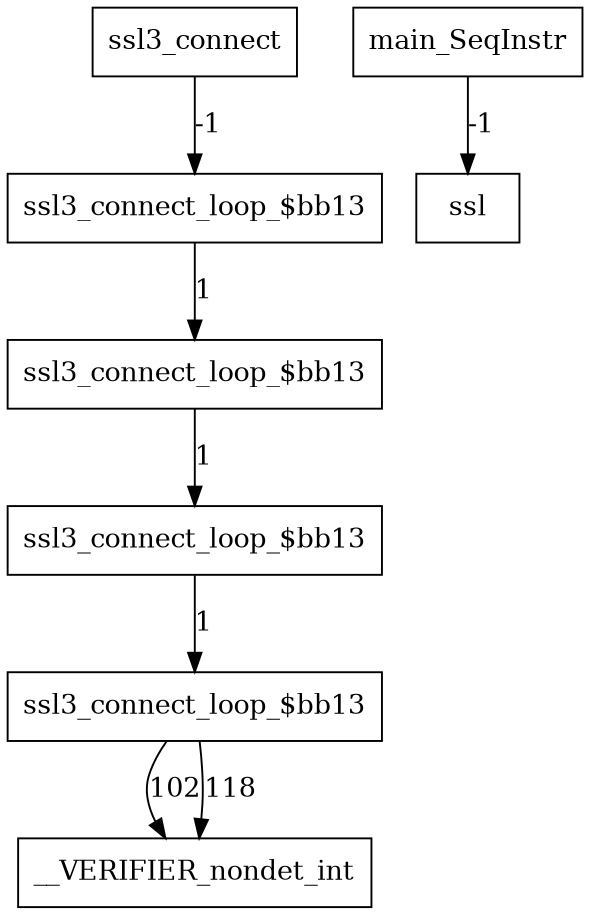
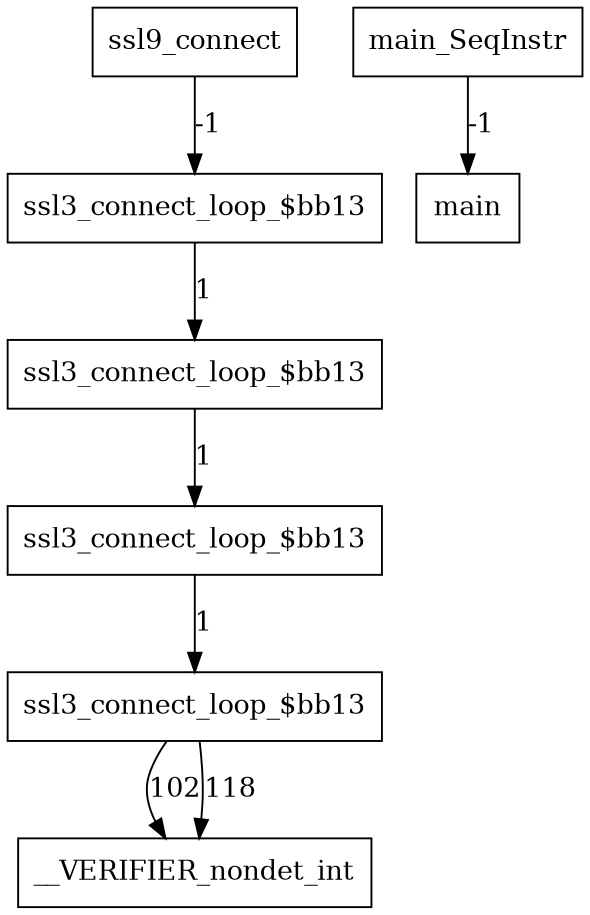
(195, 42) -> (195, 42)
(468, 208) -> (468, 208)
